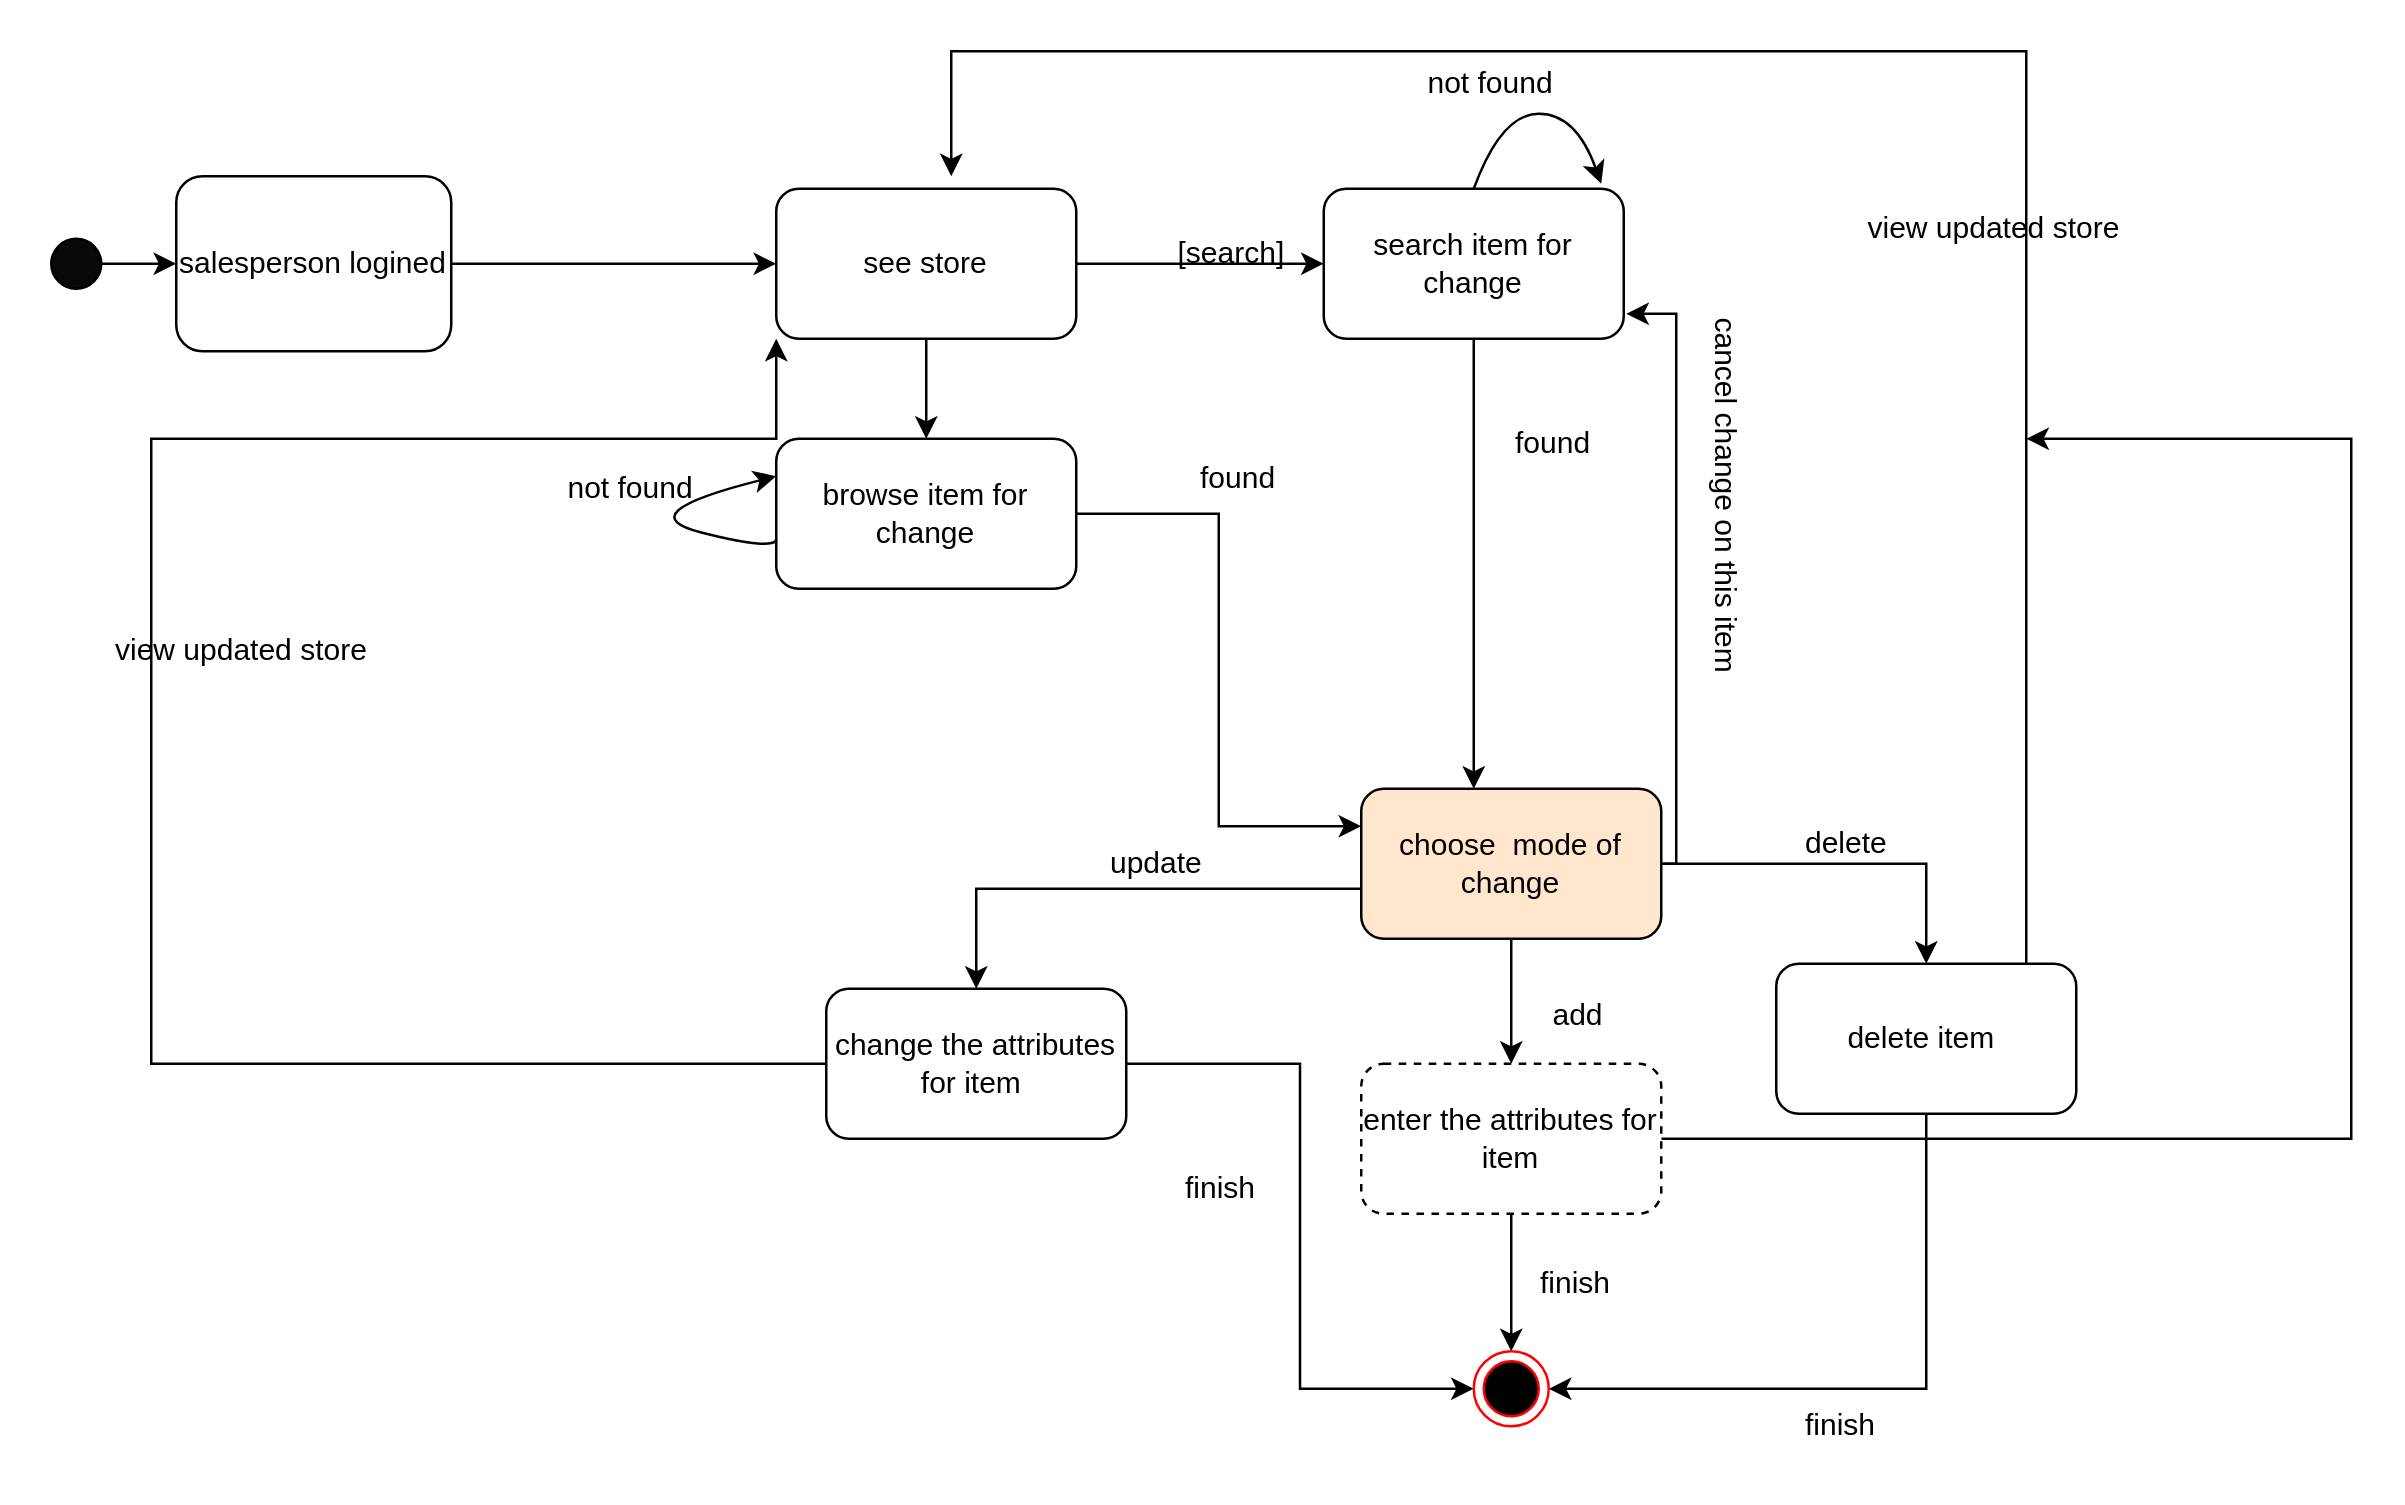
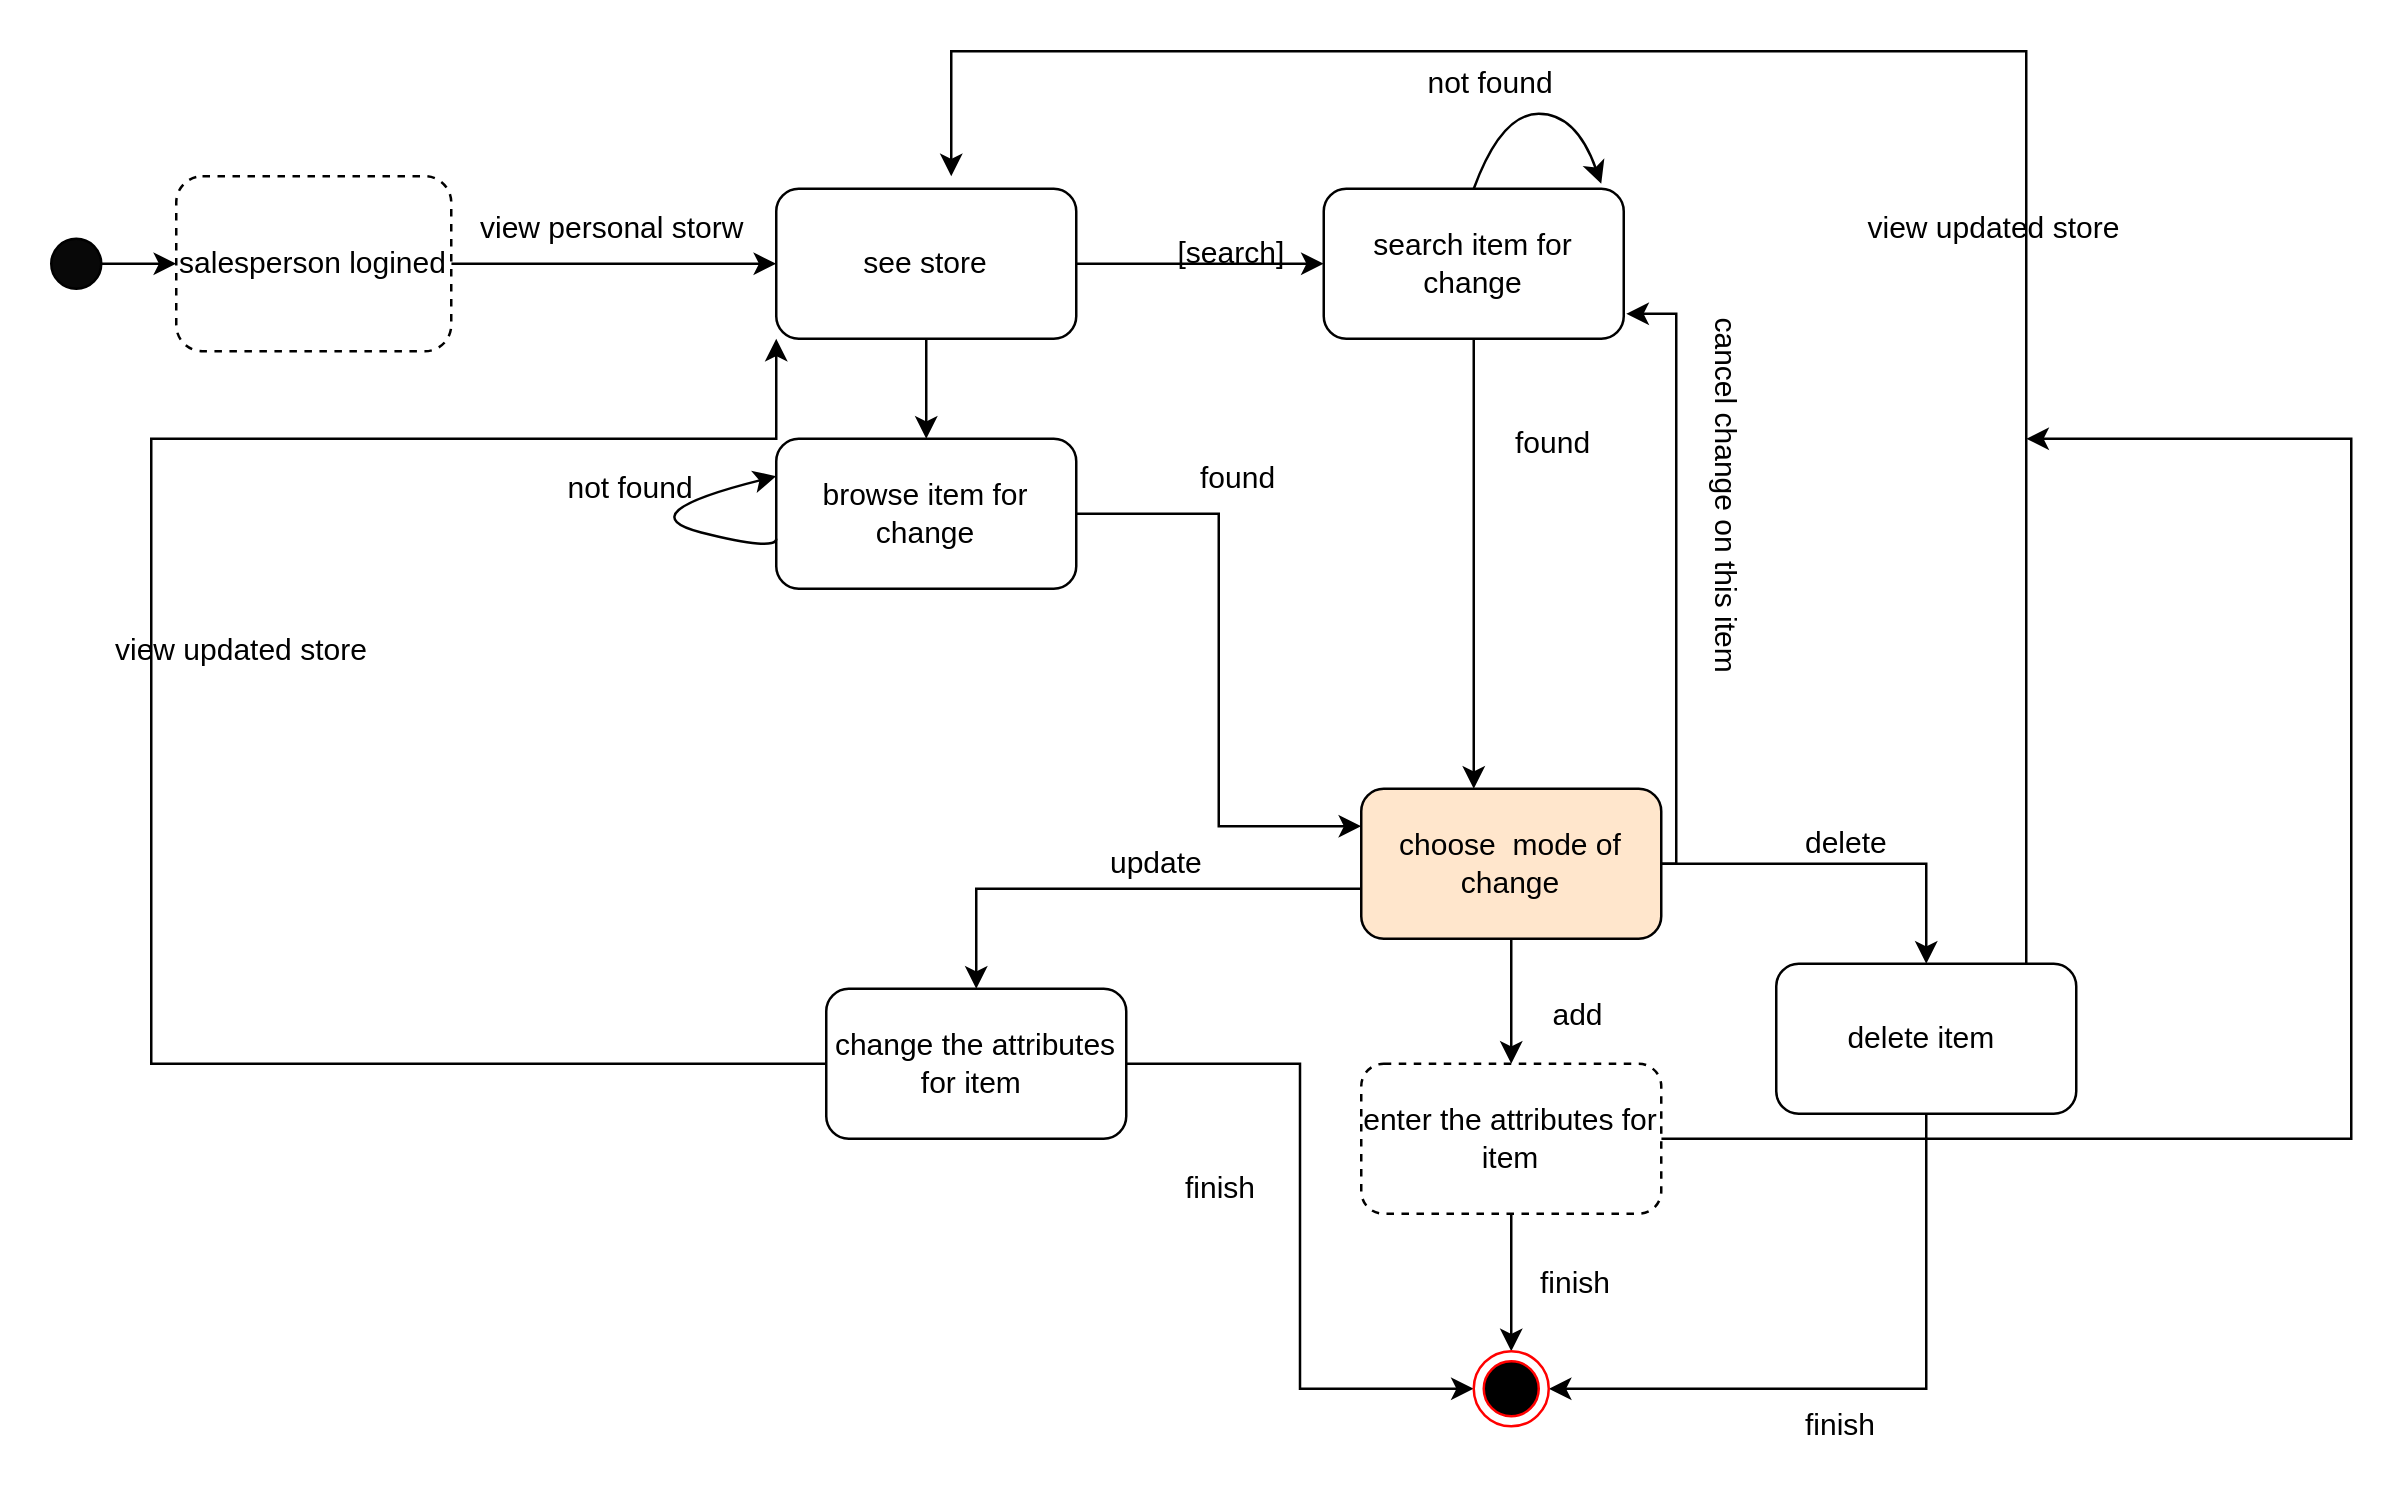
none -> (626, 229)
(314, 264) -> (314, 264)
